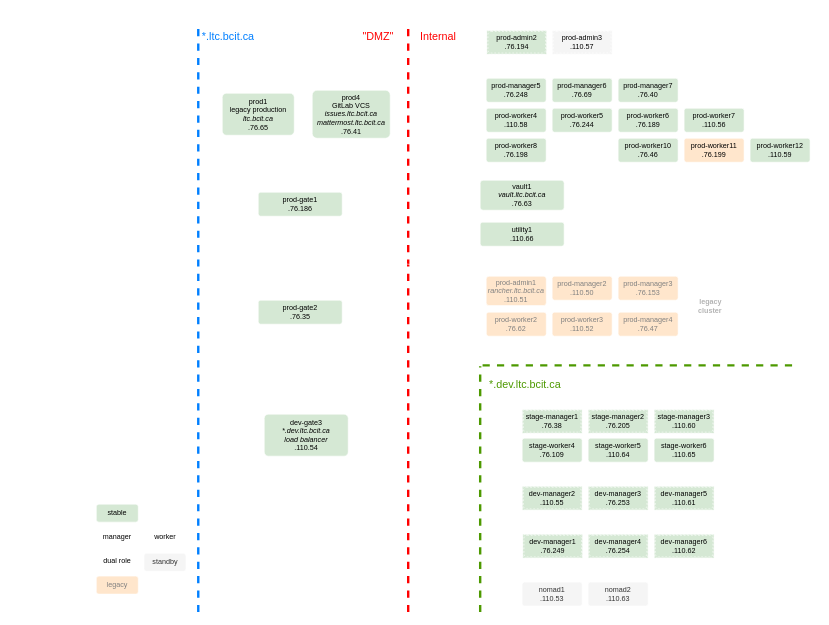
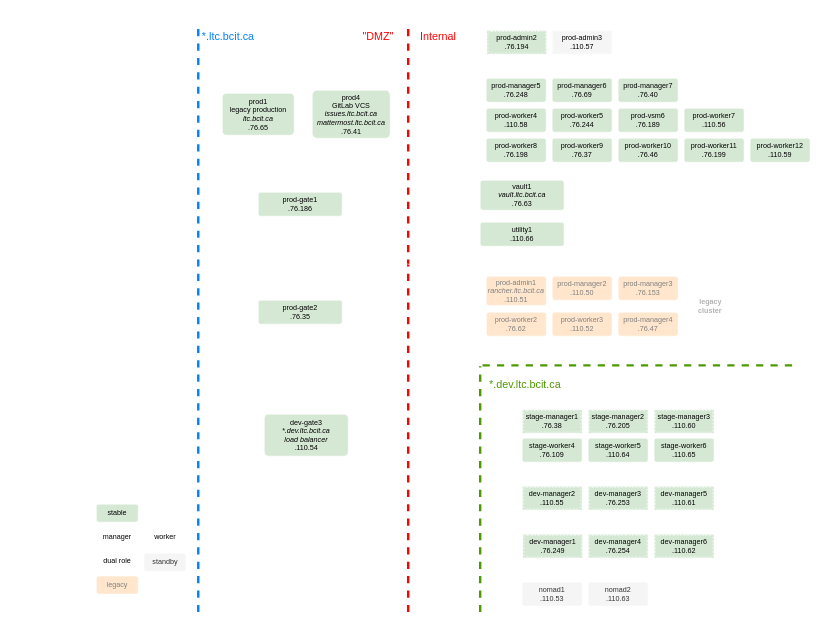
(648, 120) -> (648, 120)
none -> (582, 150)
(714, 150) -> (714, 150)
